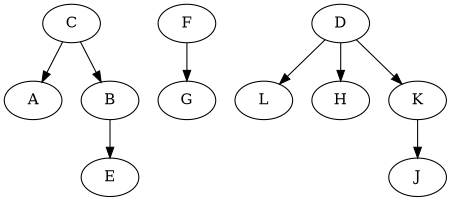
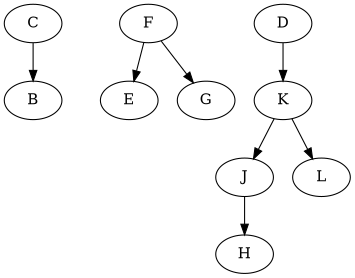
(341, 57) -> (245, 211)
(306, 58) -> (300, 134)
(33, 100) -> none
(110, 134) -> (140, 57)
